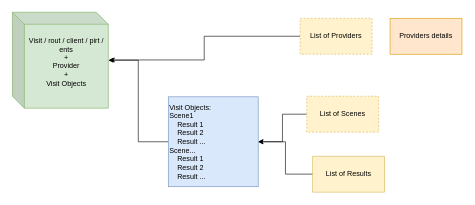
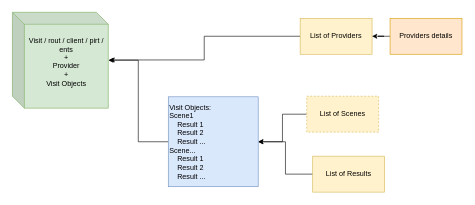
(336, 36) -> (336, 36)
none -> (381, 36)
